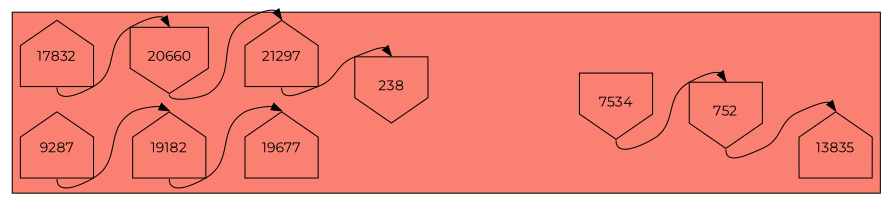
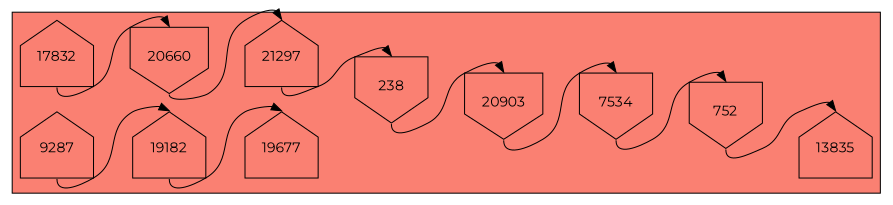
none -> (504, 103)
